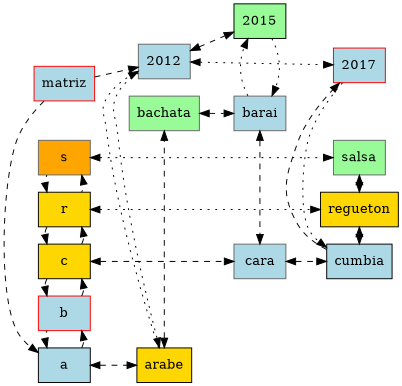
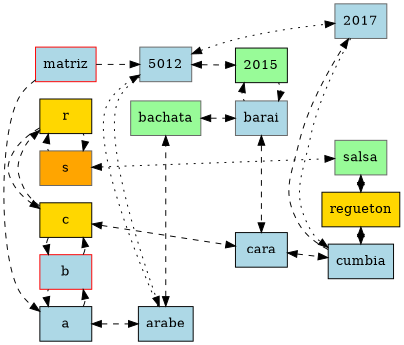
(164, 62) -> (166, 64)
(359, 65) -> (361, 21)
(205, 210) -> none
(260, 261) -> (261, 250)
(164, 365) -> (166, 324)
